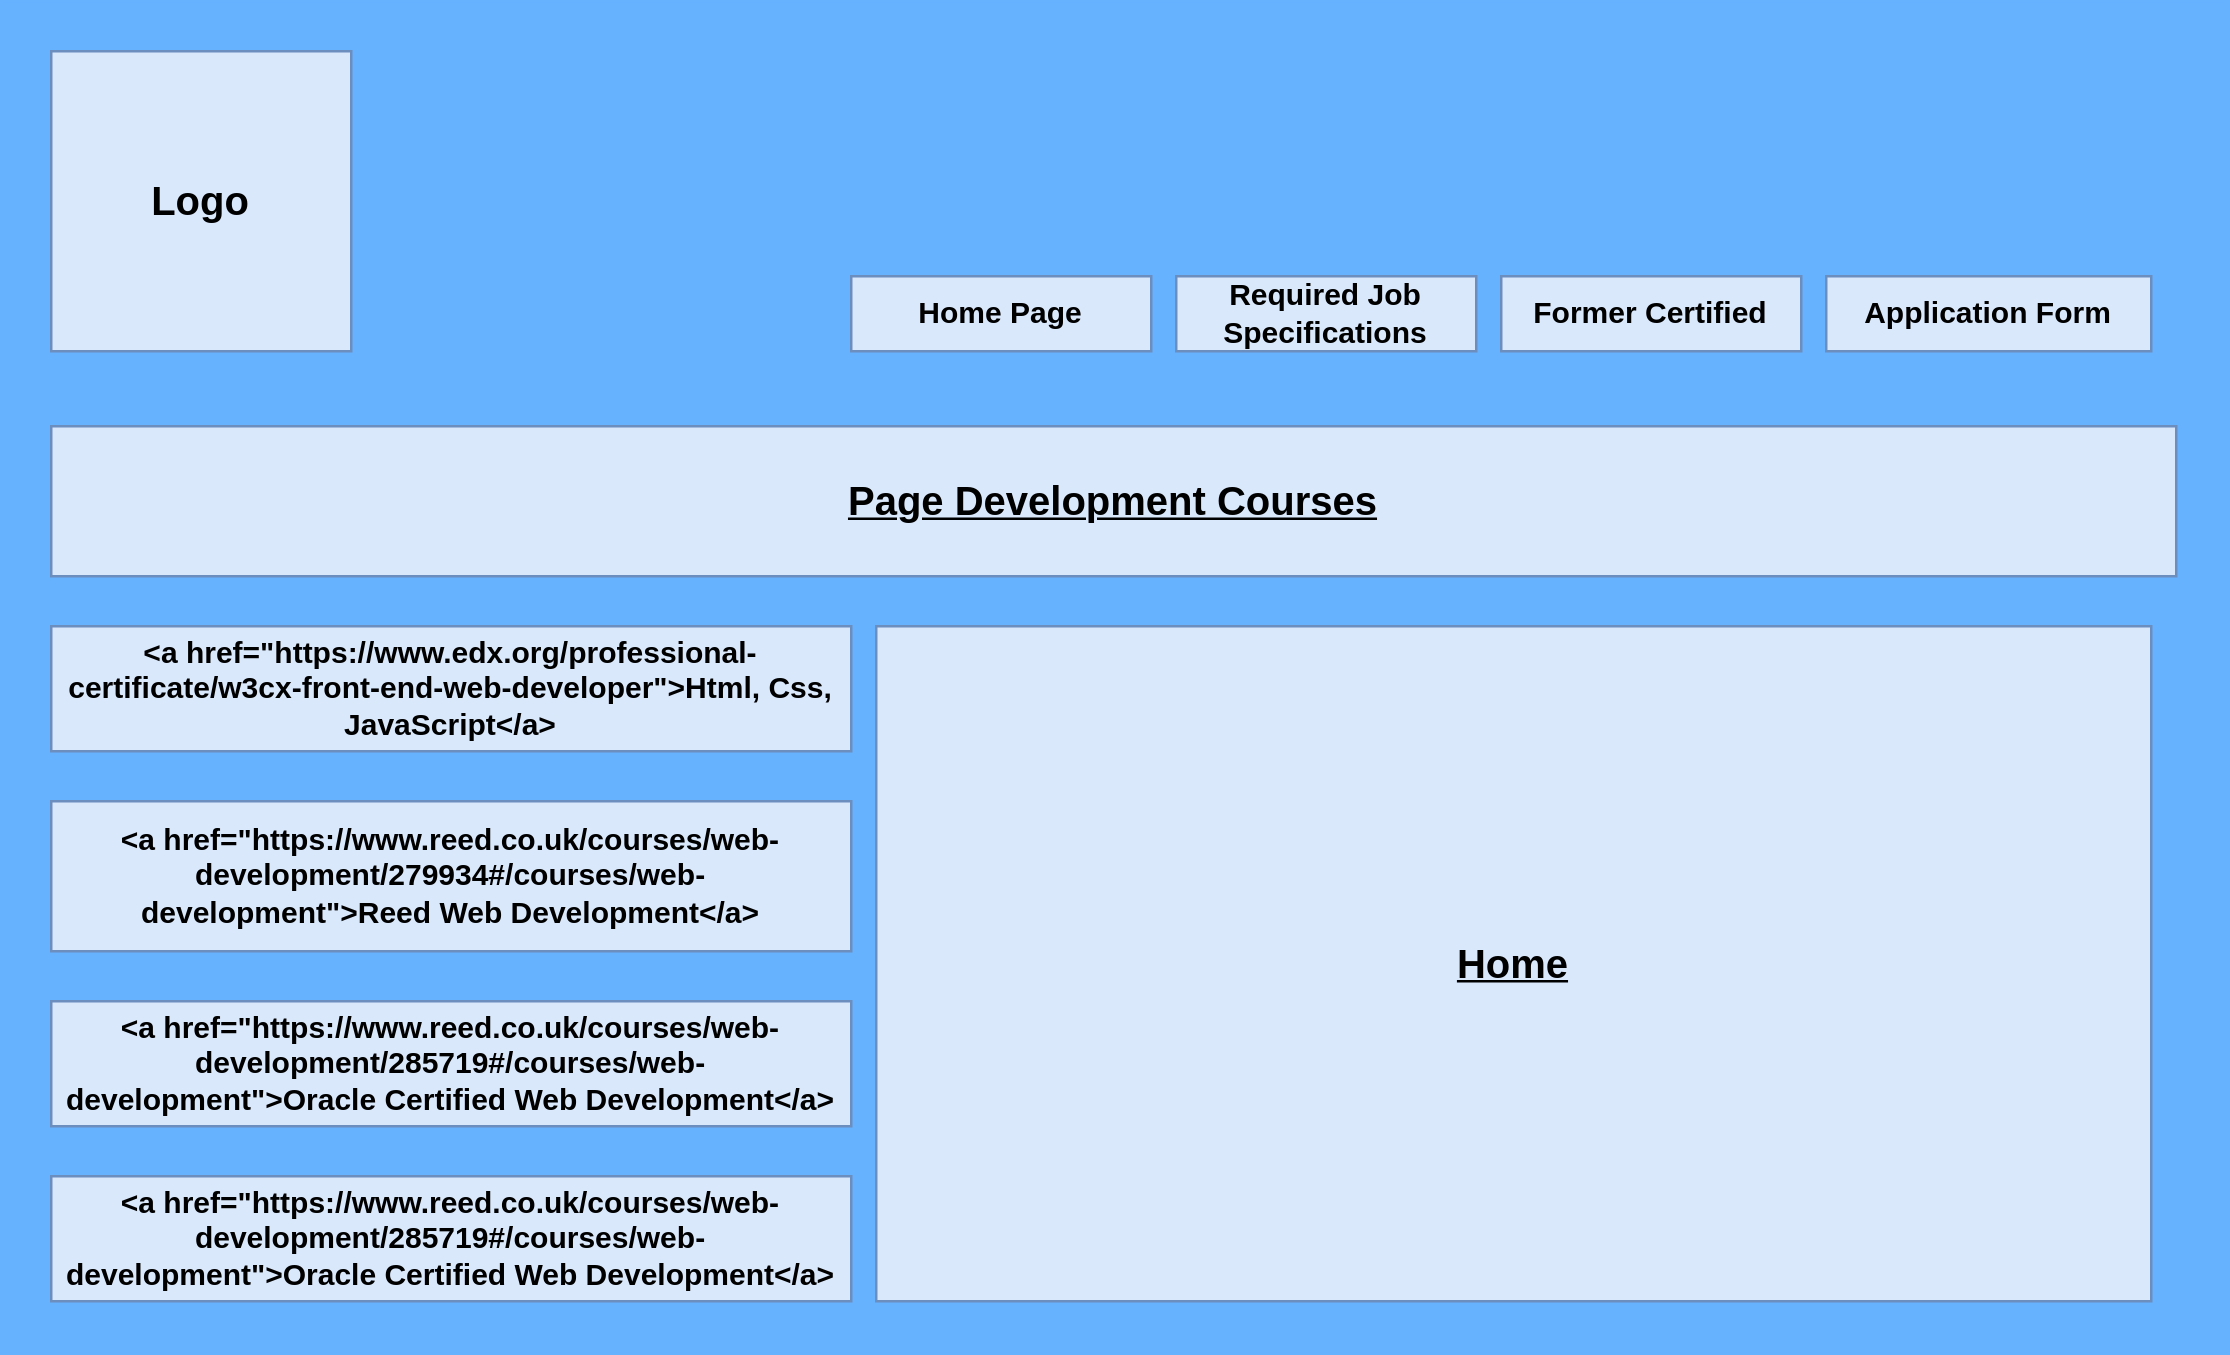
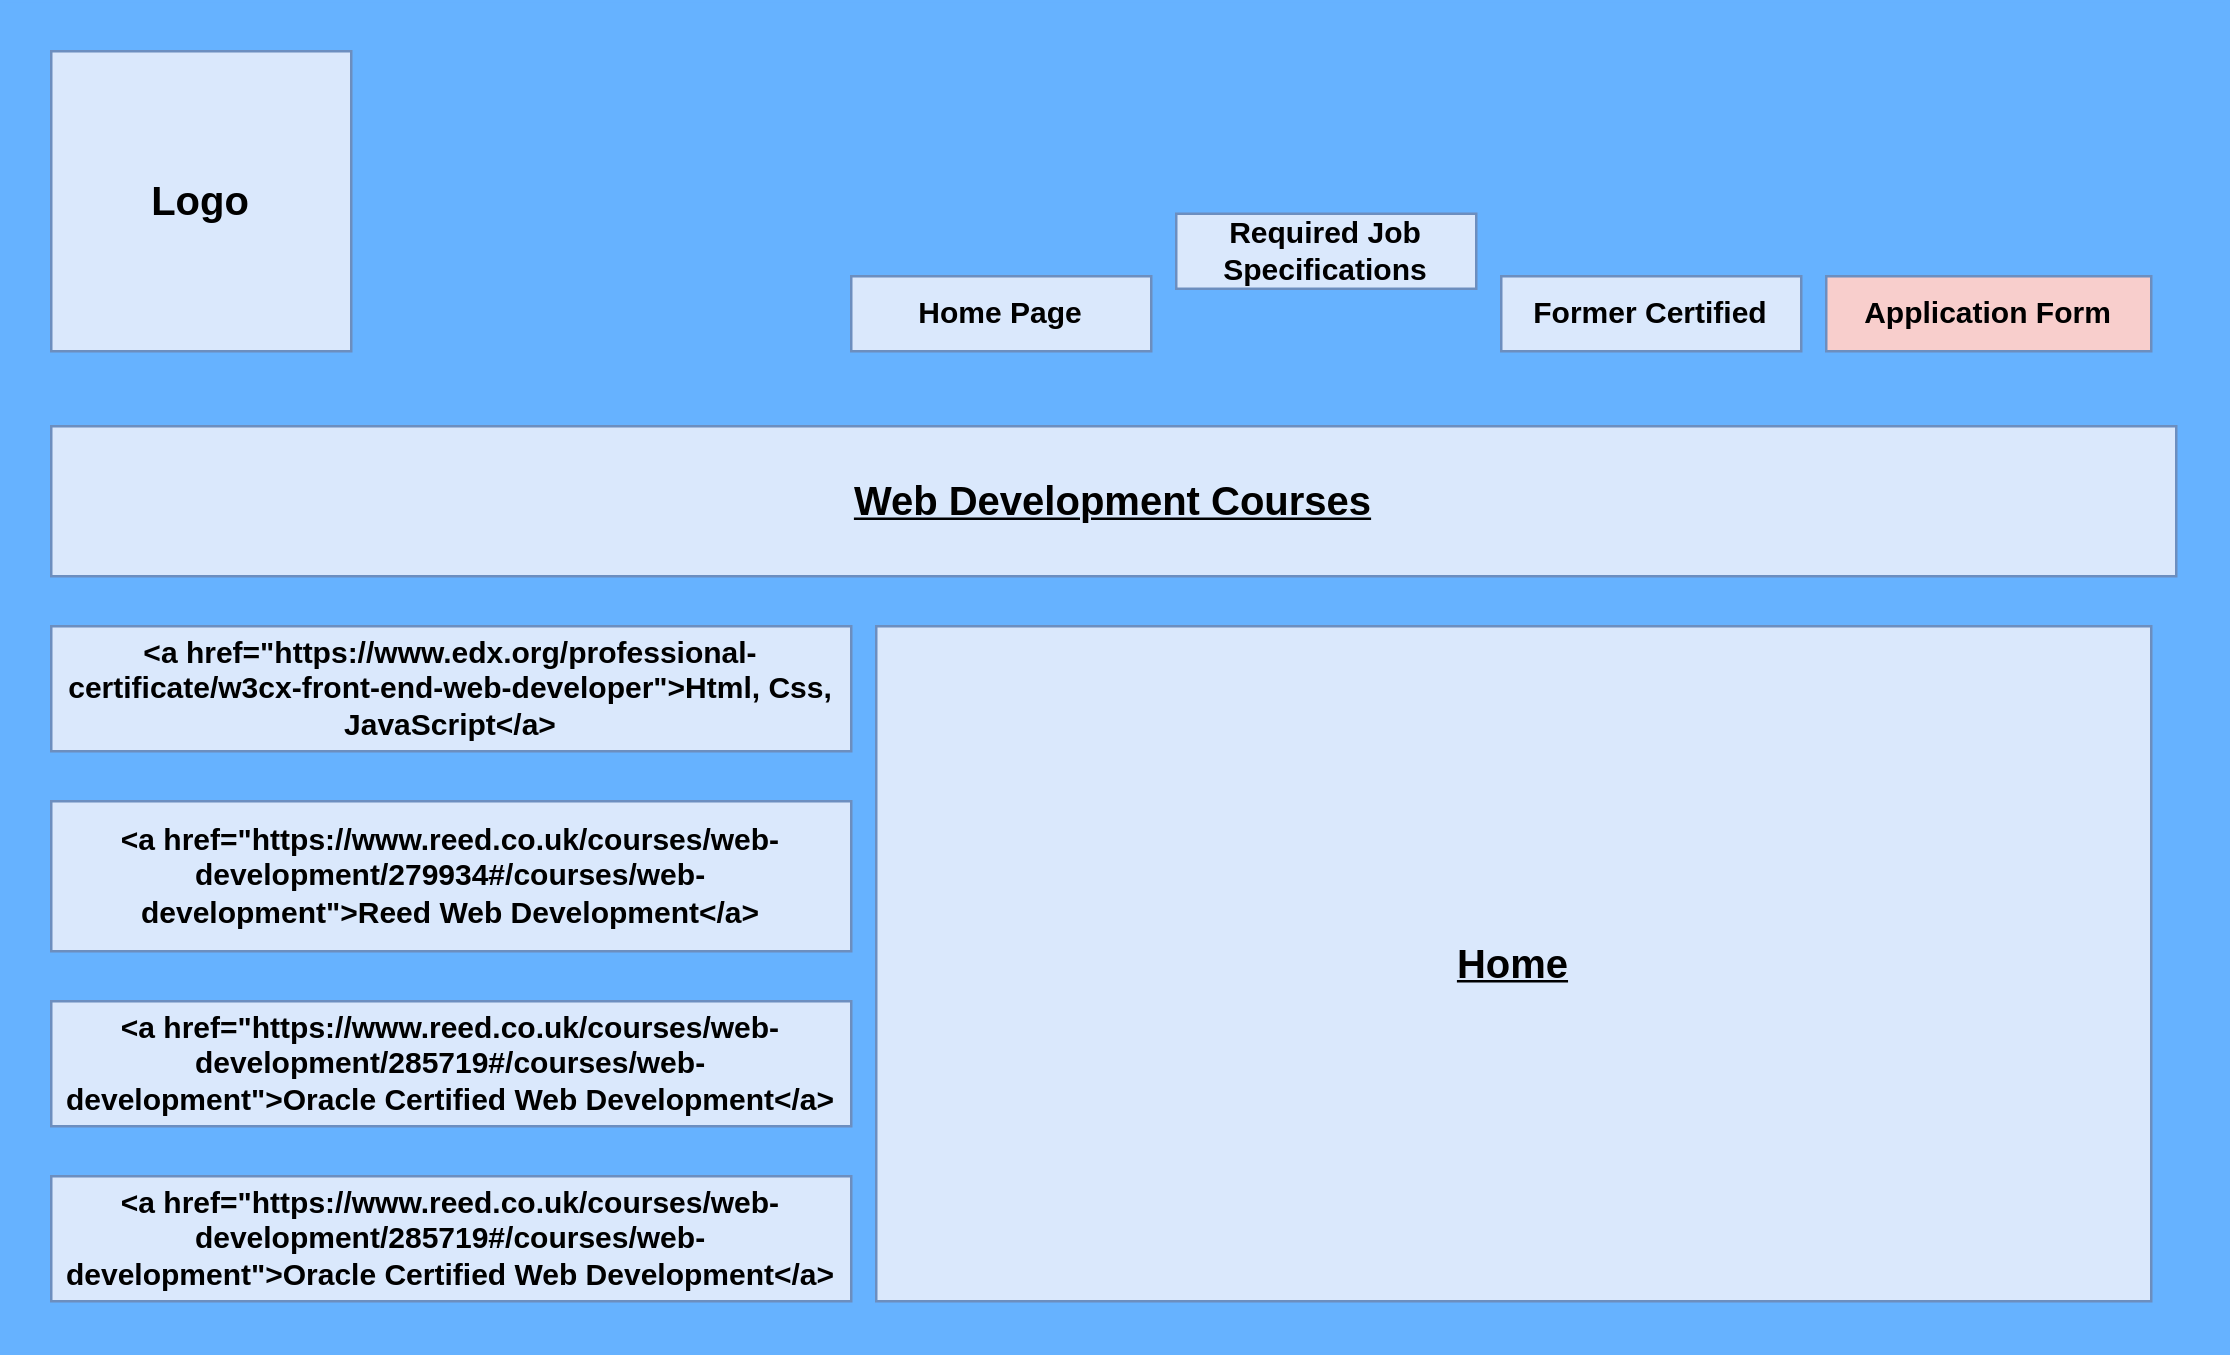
(1326, 314) -> (1326, 251)
(1989, 314) -> (1989, 314)
(1114, 501) -> (1114, 501)
